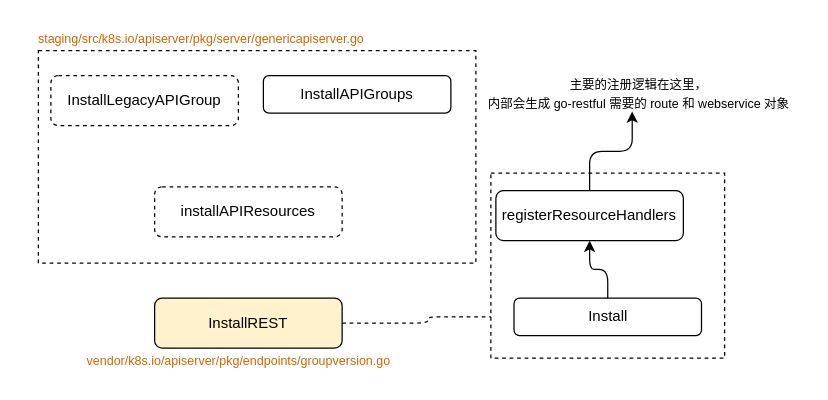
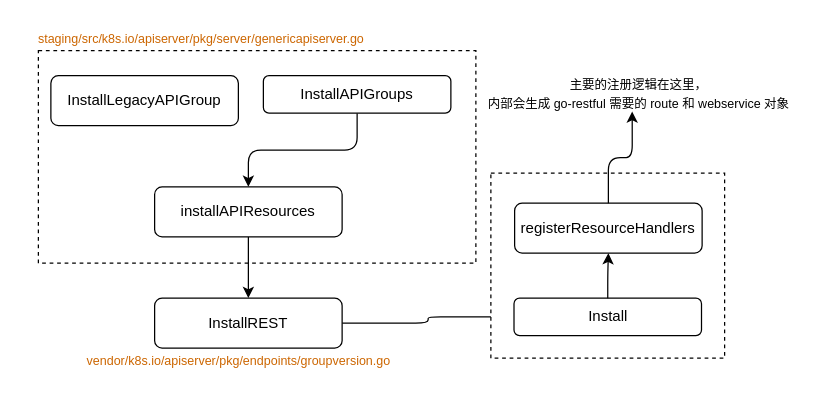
(144, 101) -> (144, 101)
none -> (307, 150)
(248, 212) -> (248, 212)
(589, 216) -> (608, 228)
none -> (248, 263)
(248, 323) -> (248, 323)
(417, 323) -> (417, 323)
